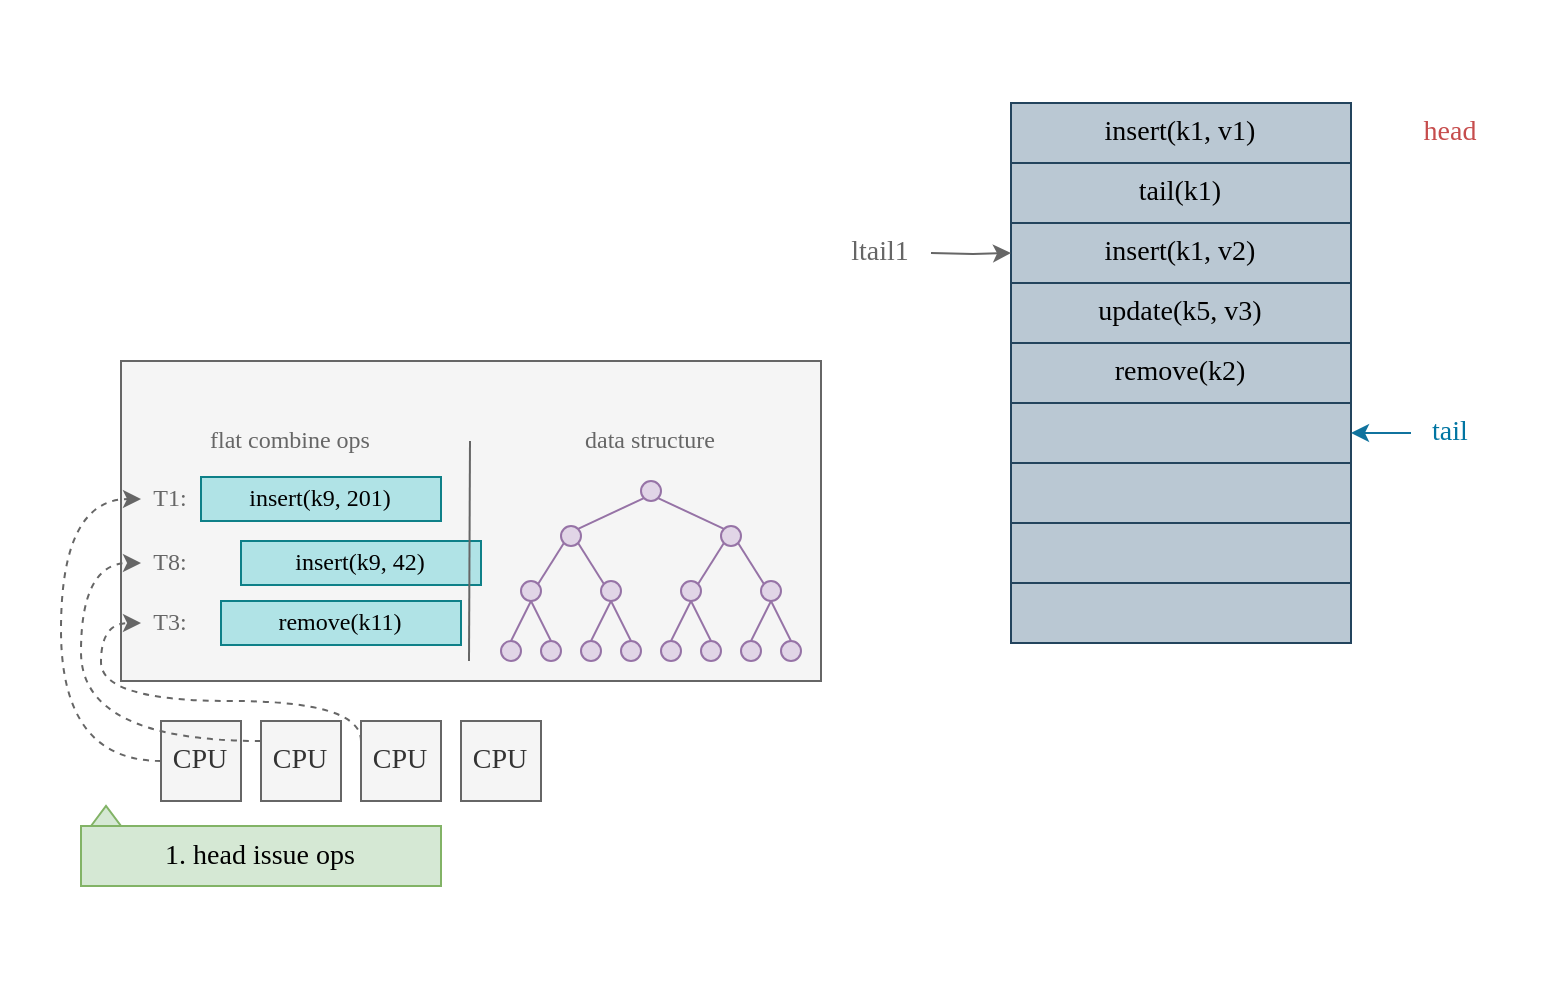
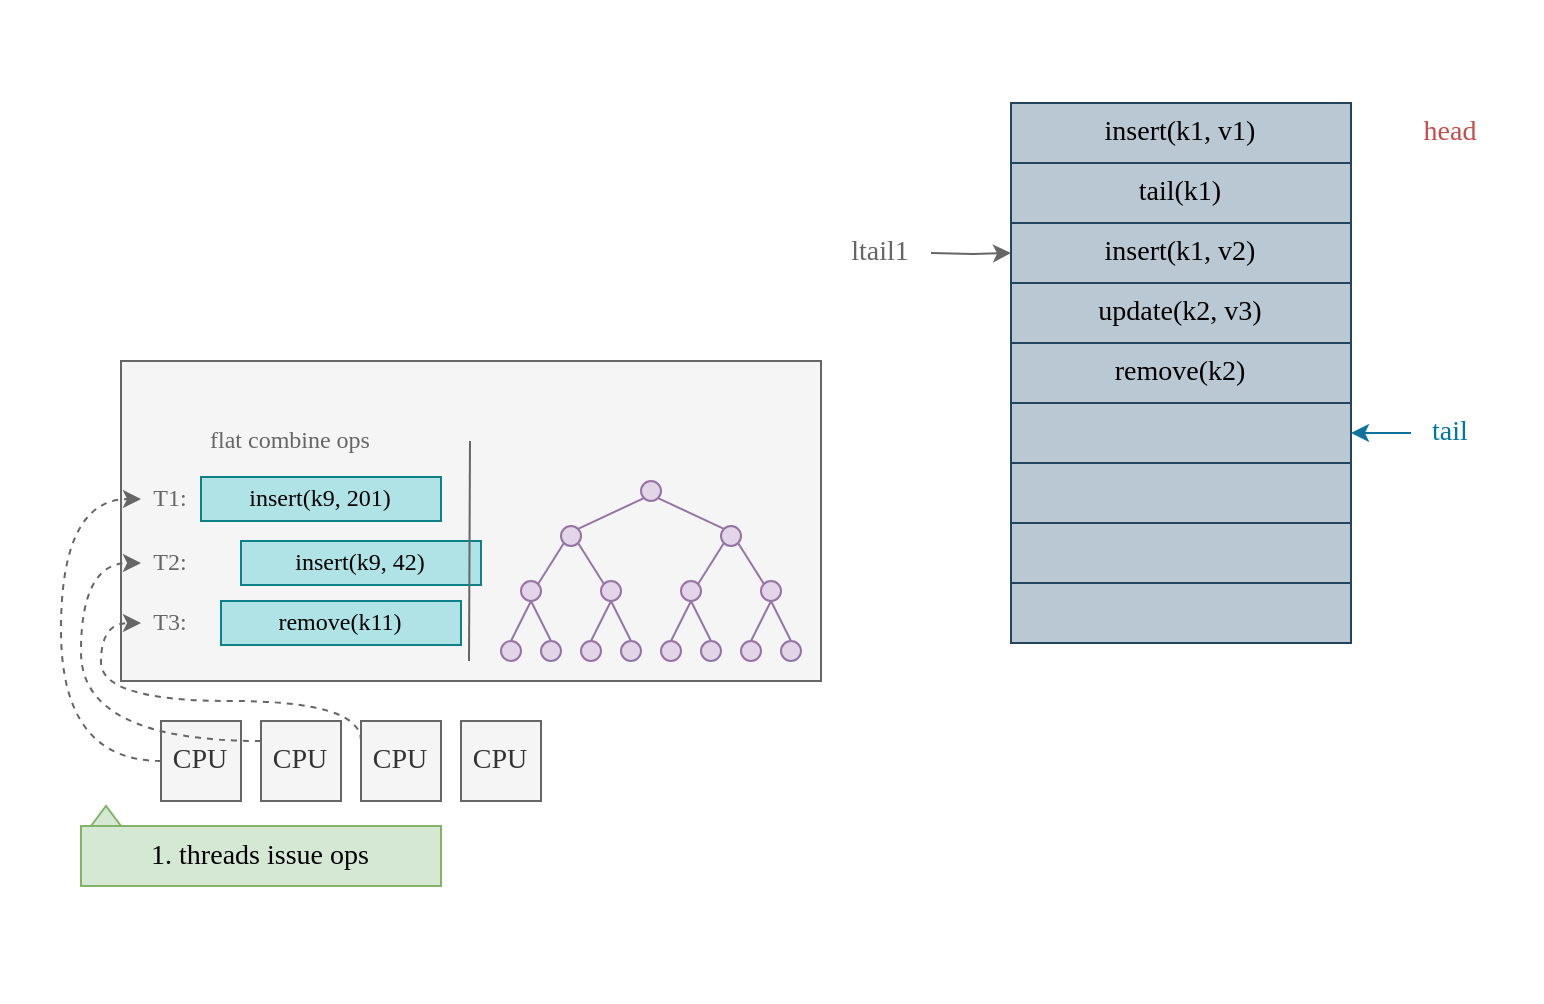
(1181, 313) -> (1181, 313)
(651, 441) -> none
(171, 563) -> (171, 563)
(261, 857) -> (261, 857)
